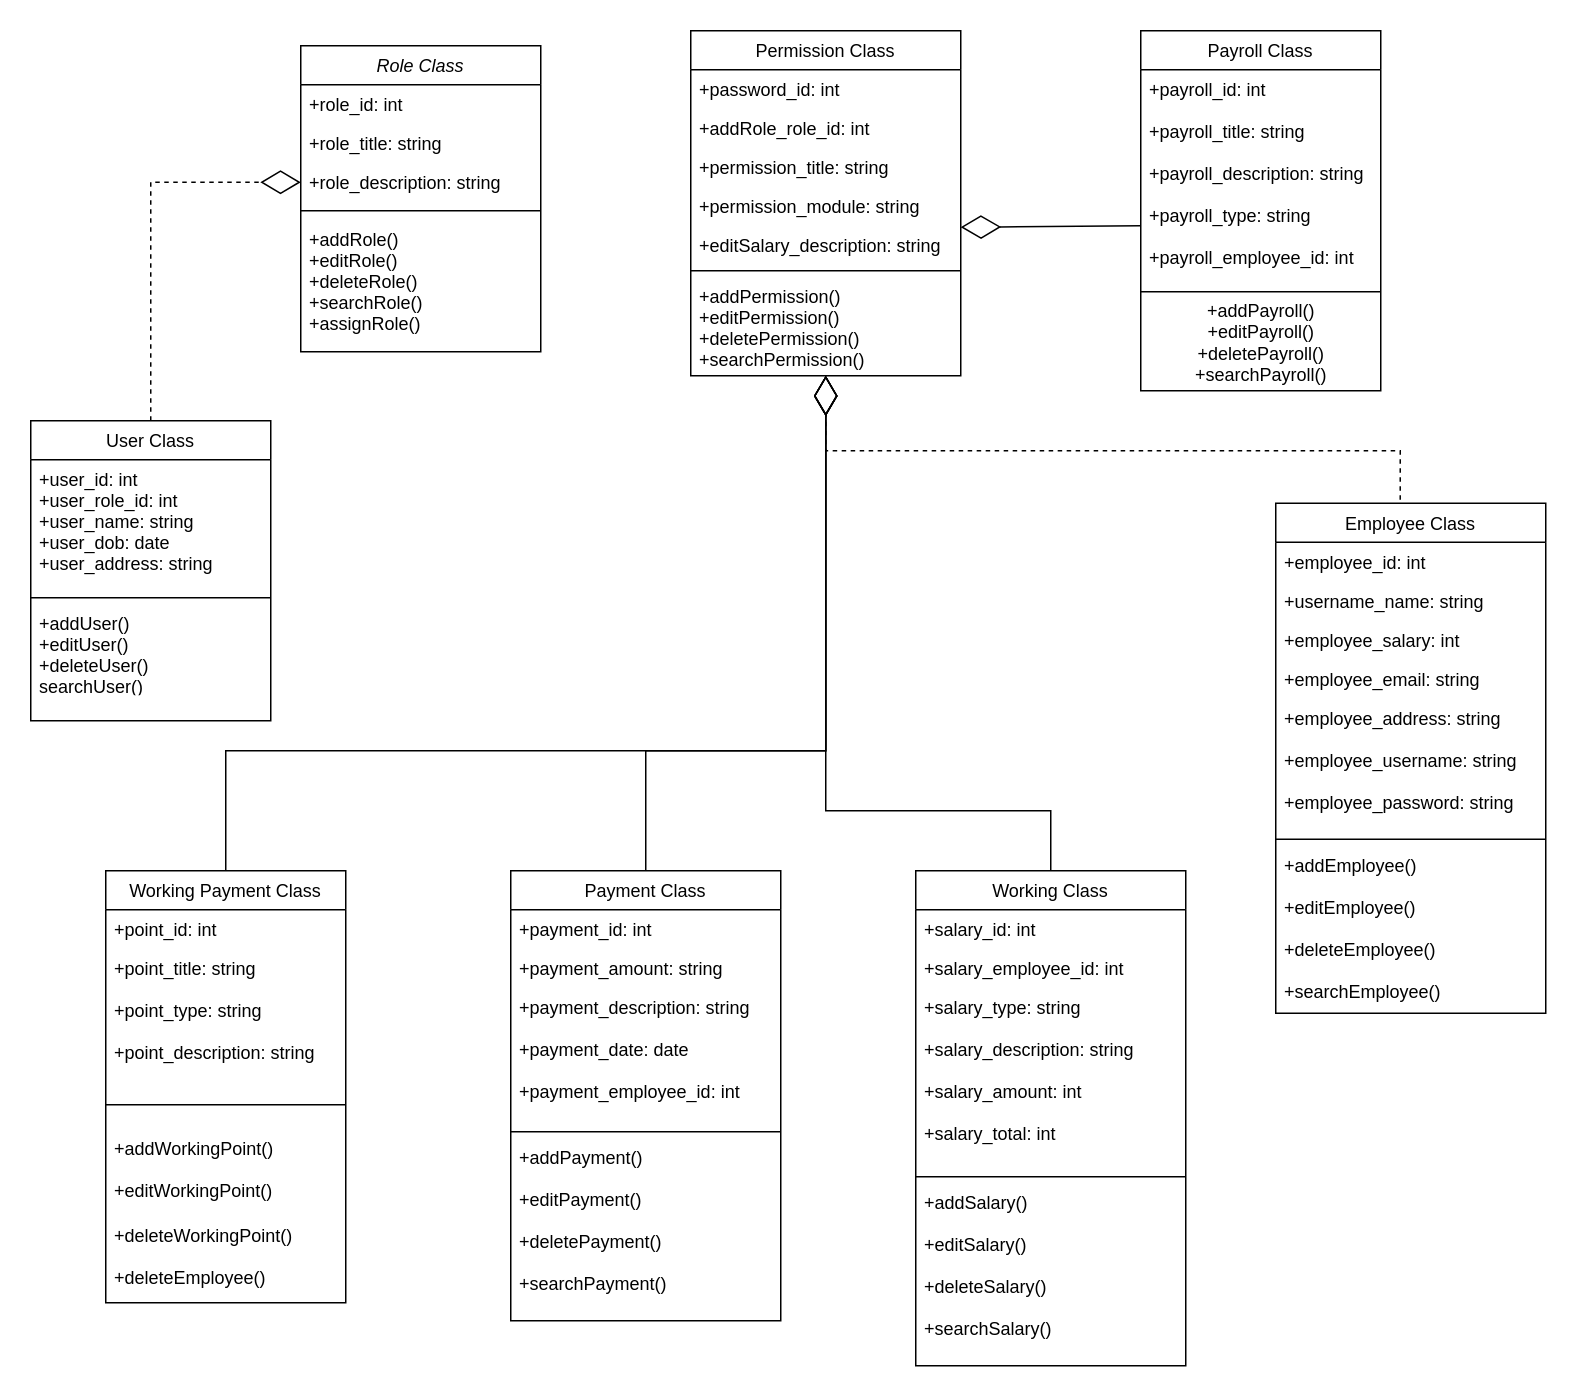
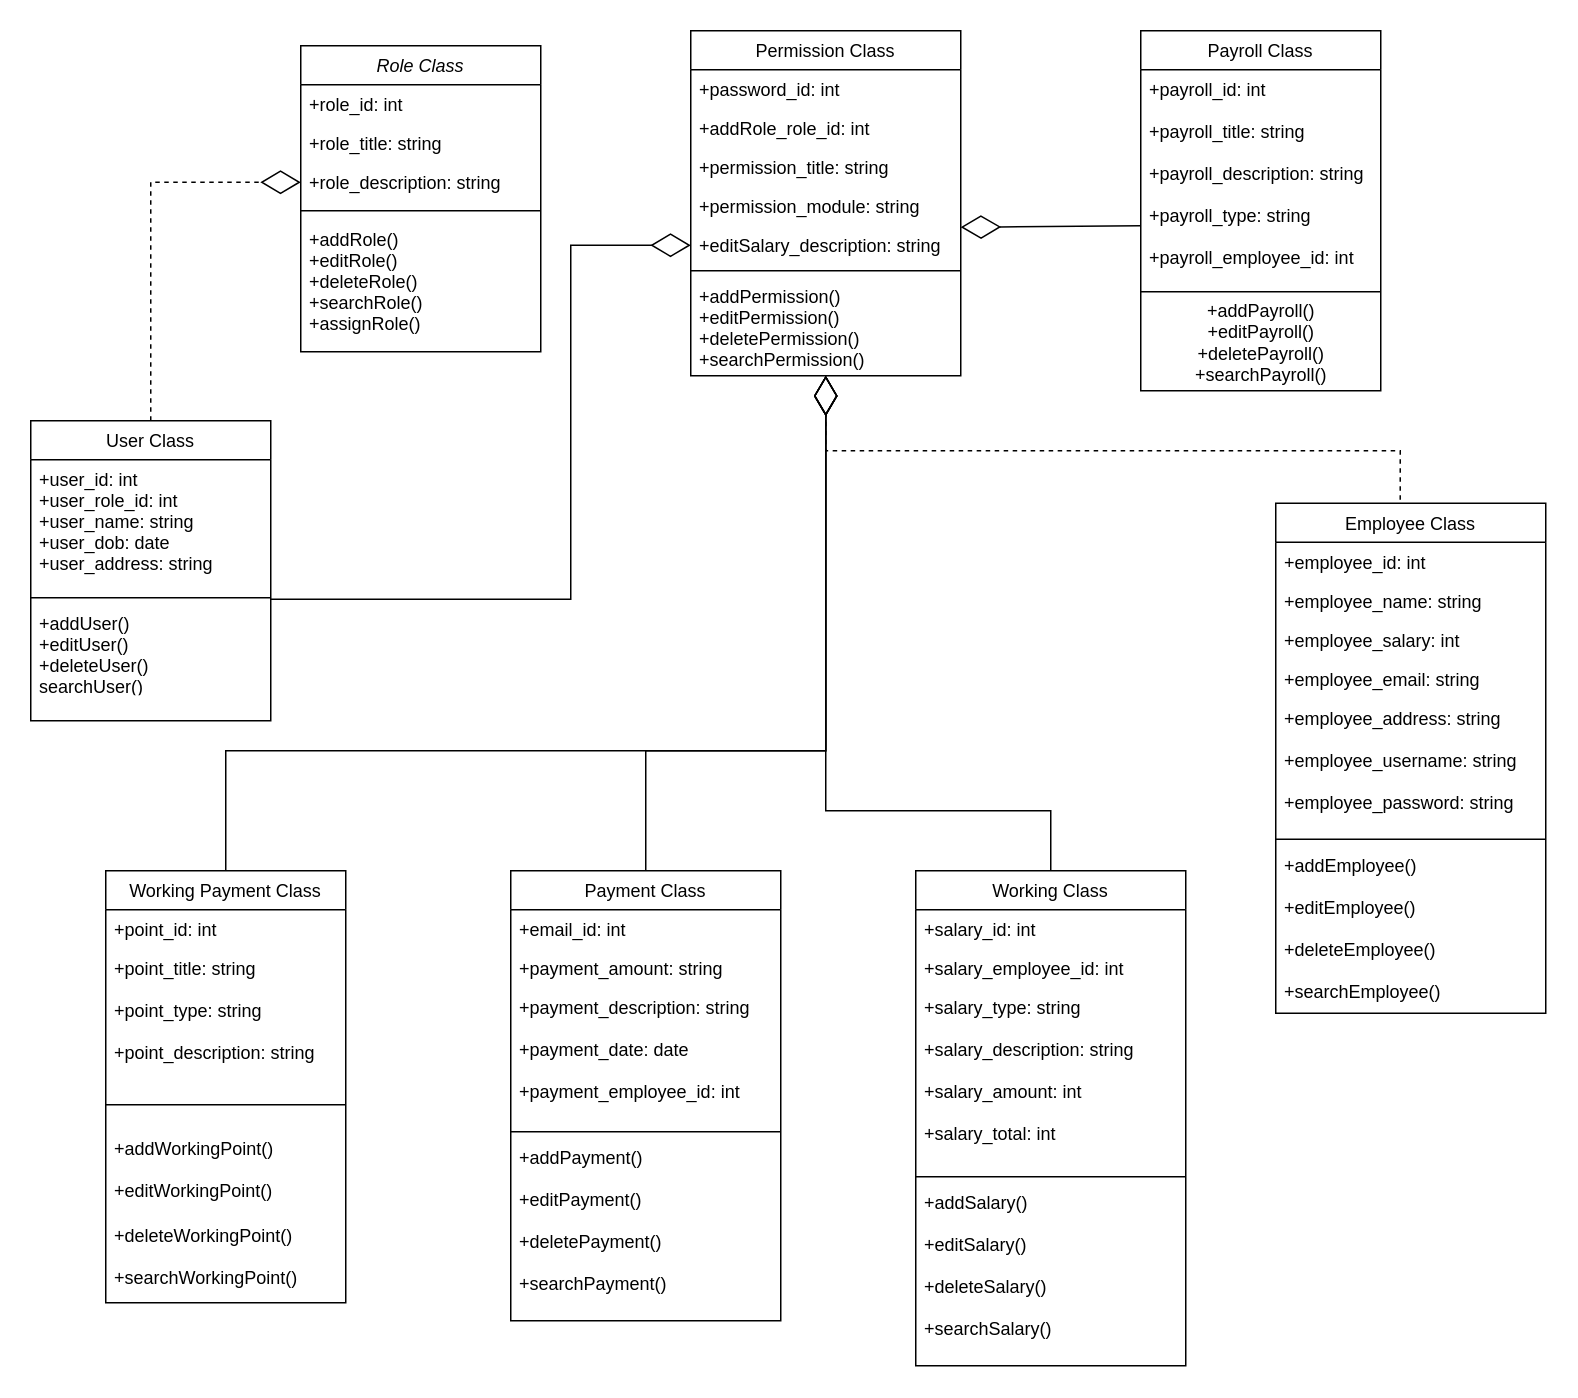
none -> (571, 531)
(1388, 602) -> (1386, 602)
(590, 930) -> (576, 930)
(213, 1236) -> (213, 1236)
